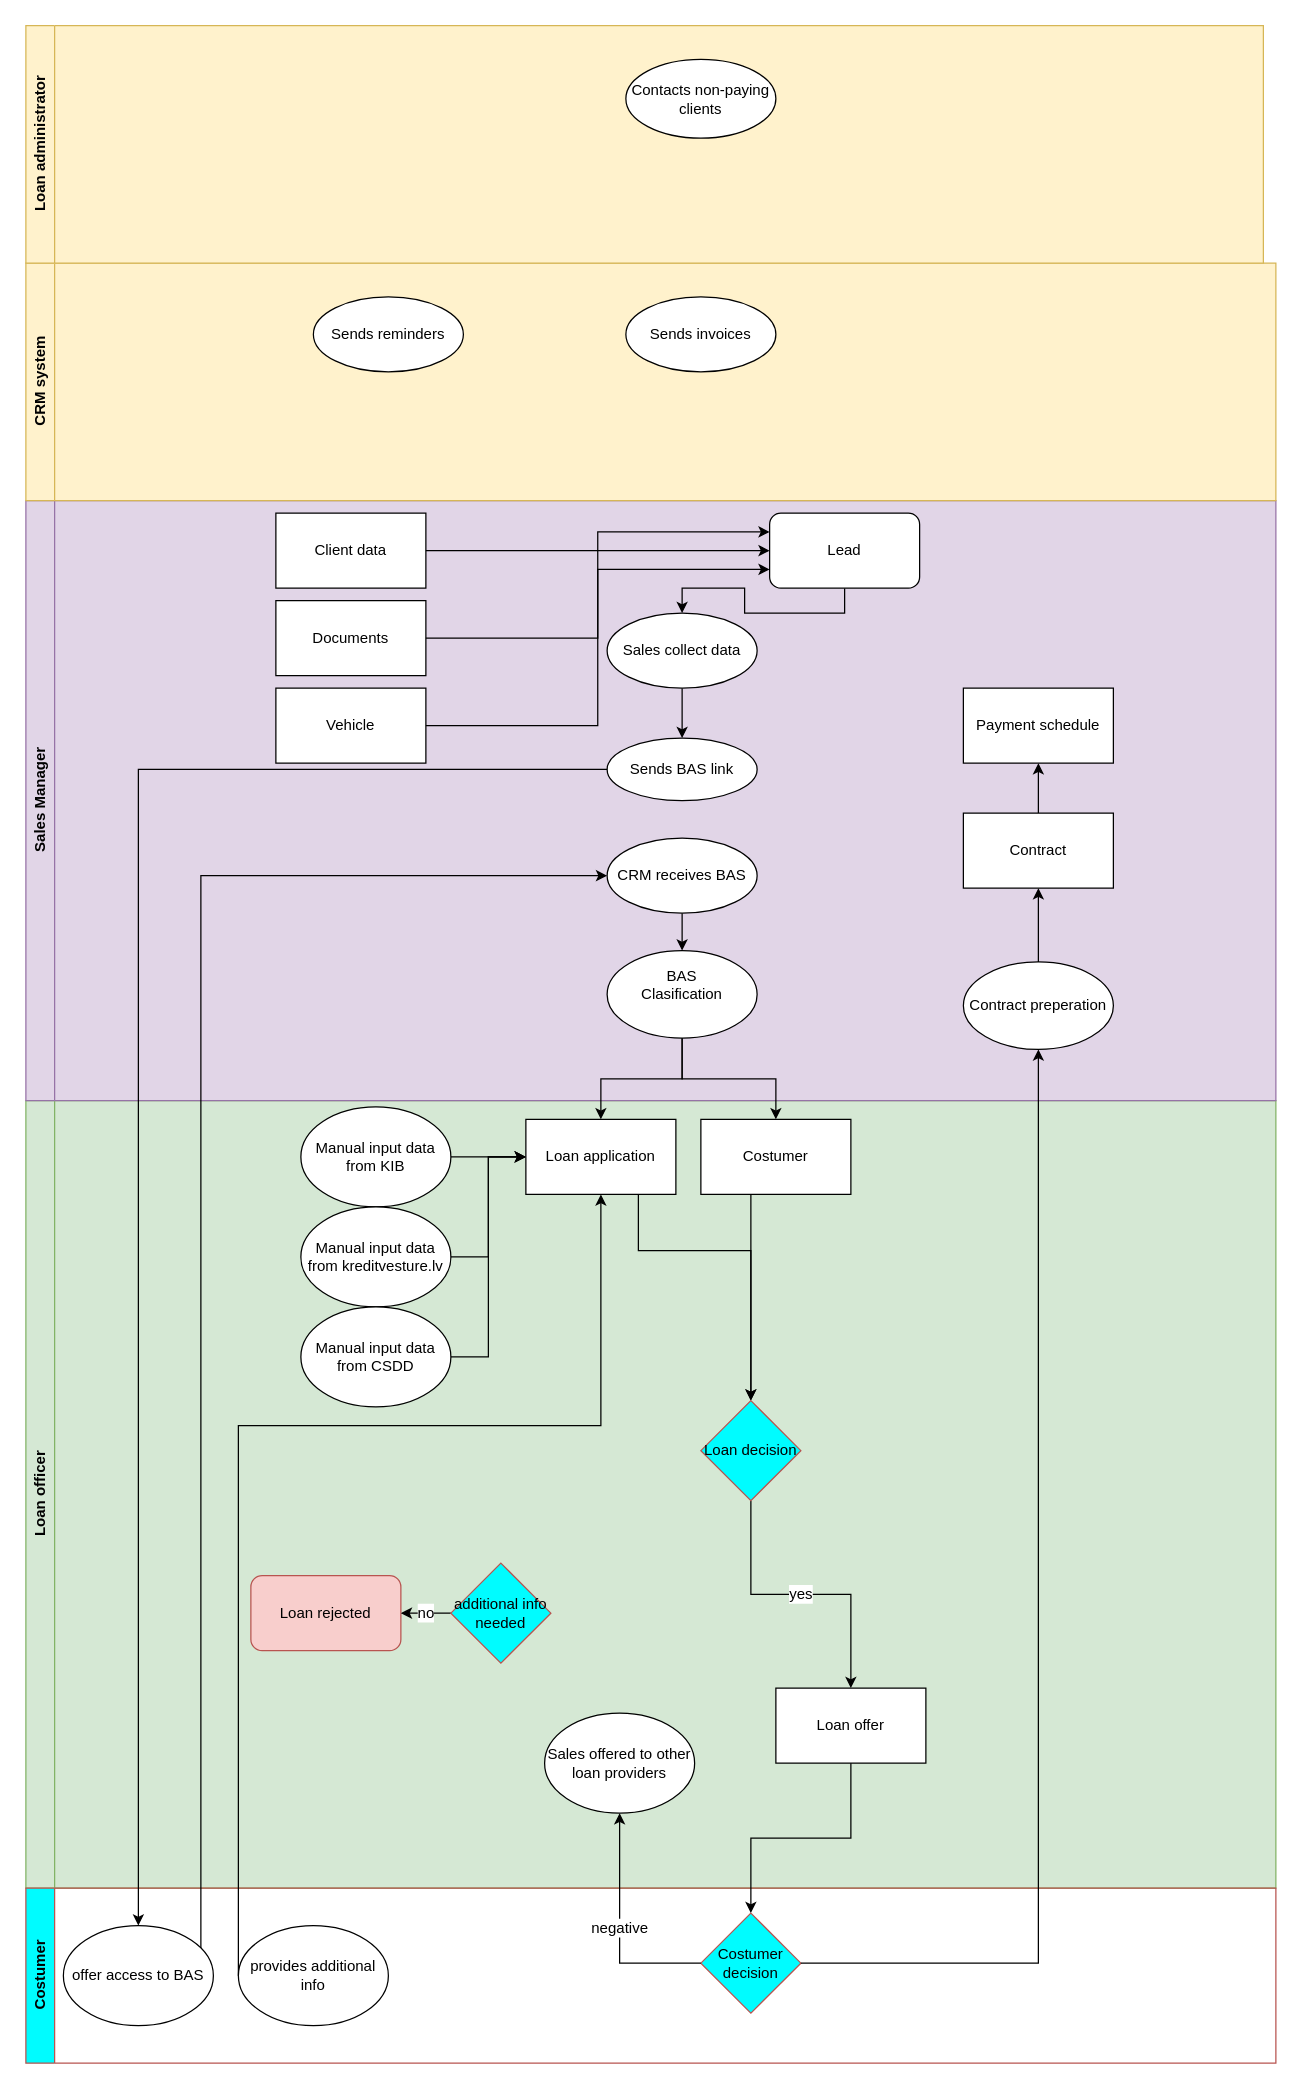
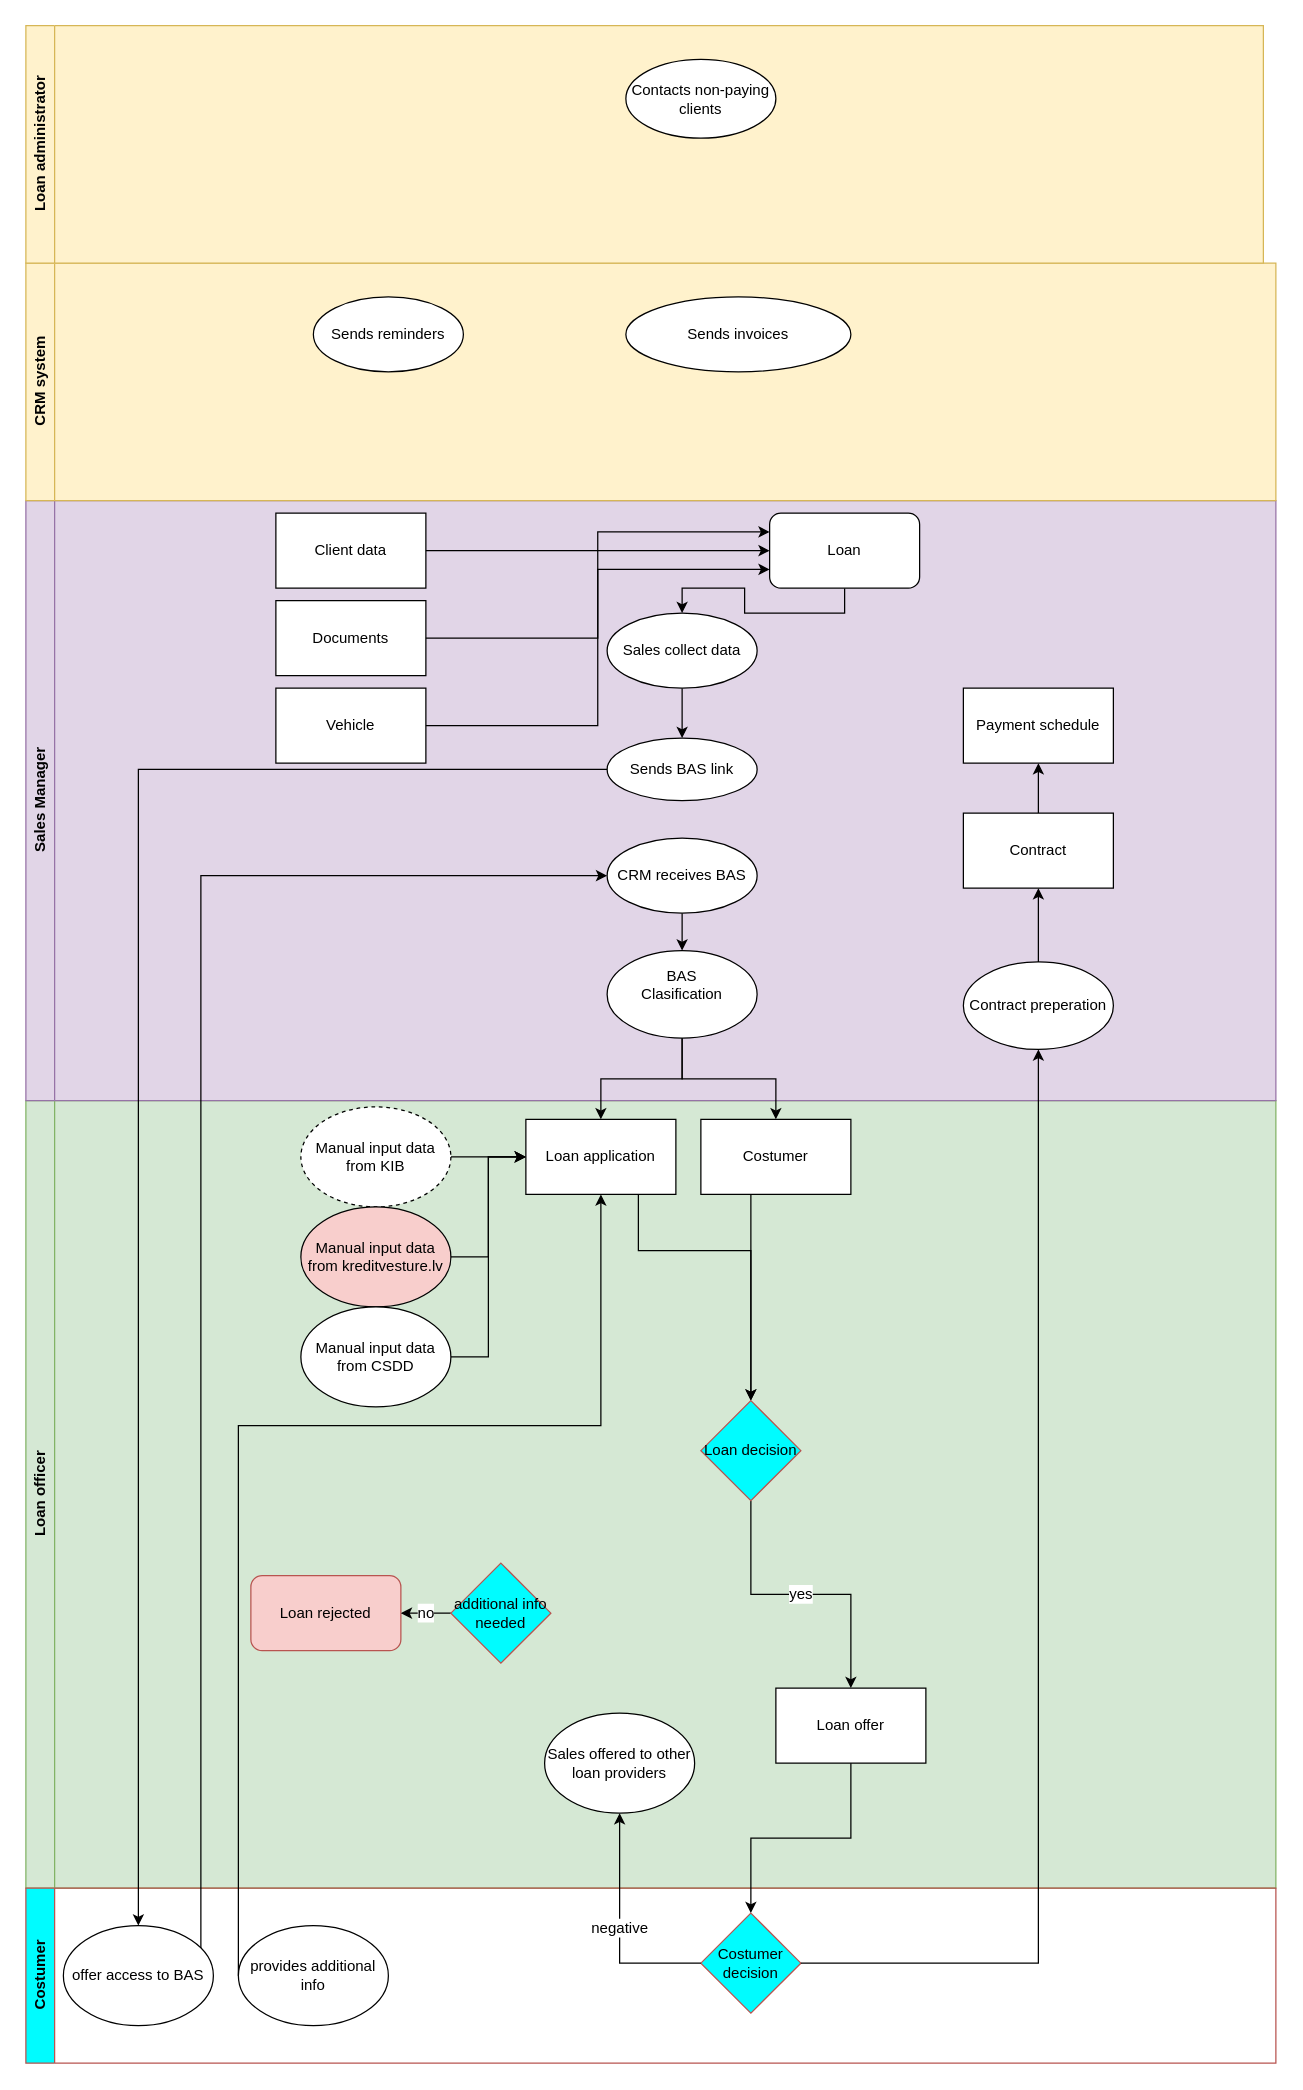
(701, 334) -> (738, 334)
(844, 551) -> (844, 551)
(376, 1157) -> (376, 1157)
(376, 1257) -> (376, 1257)
